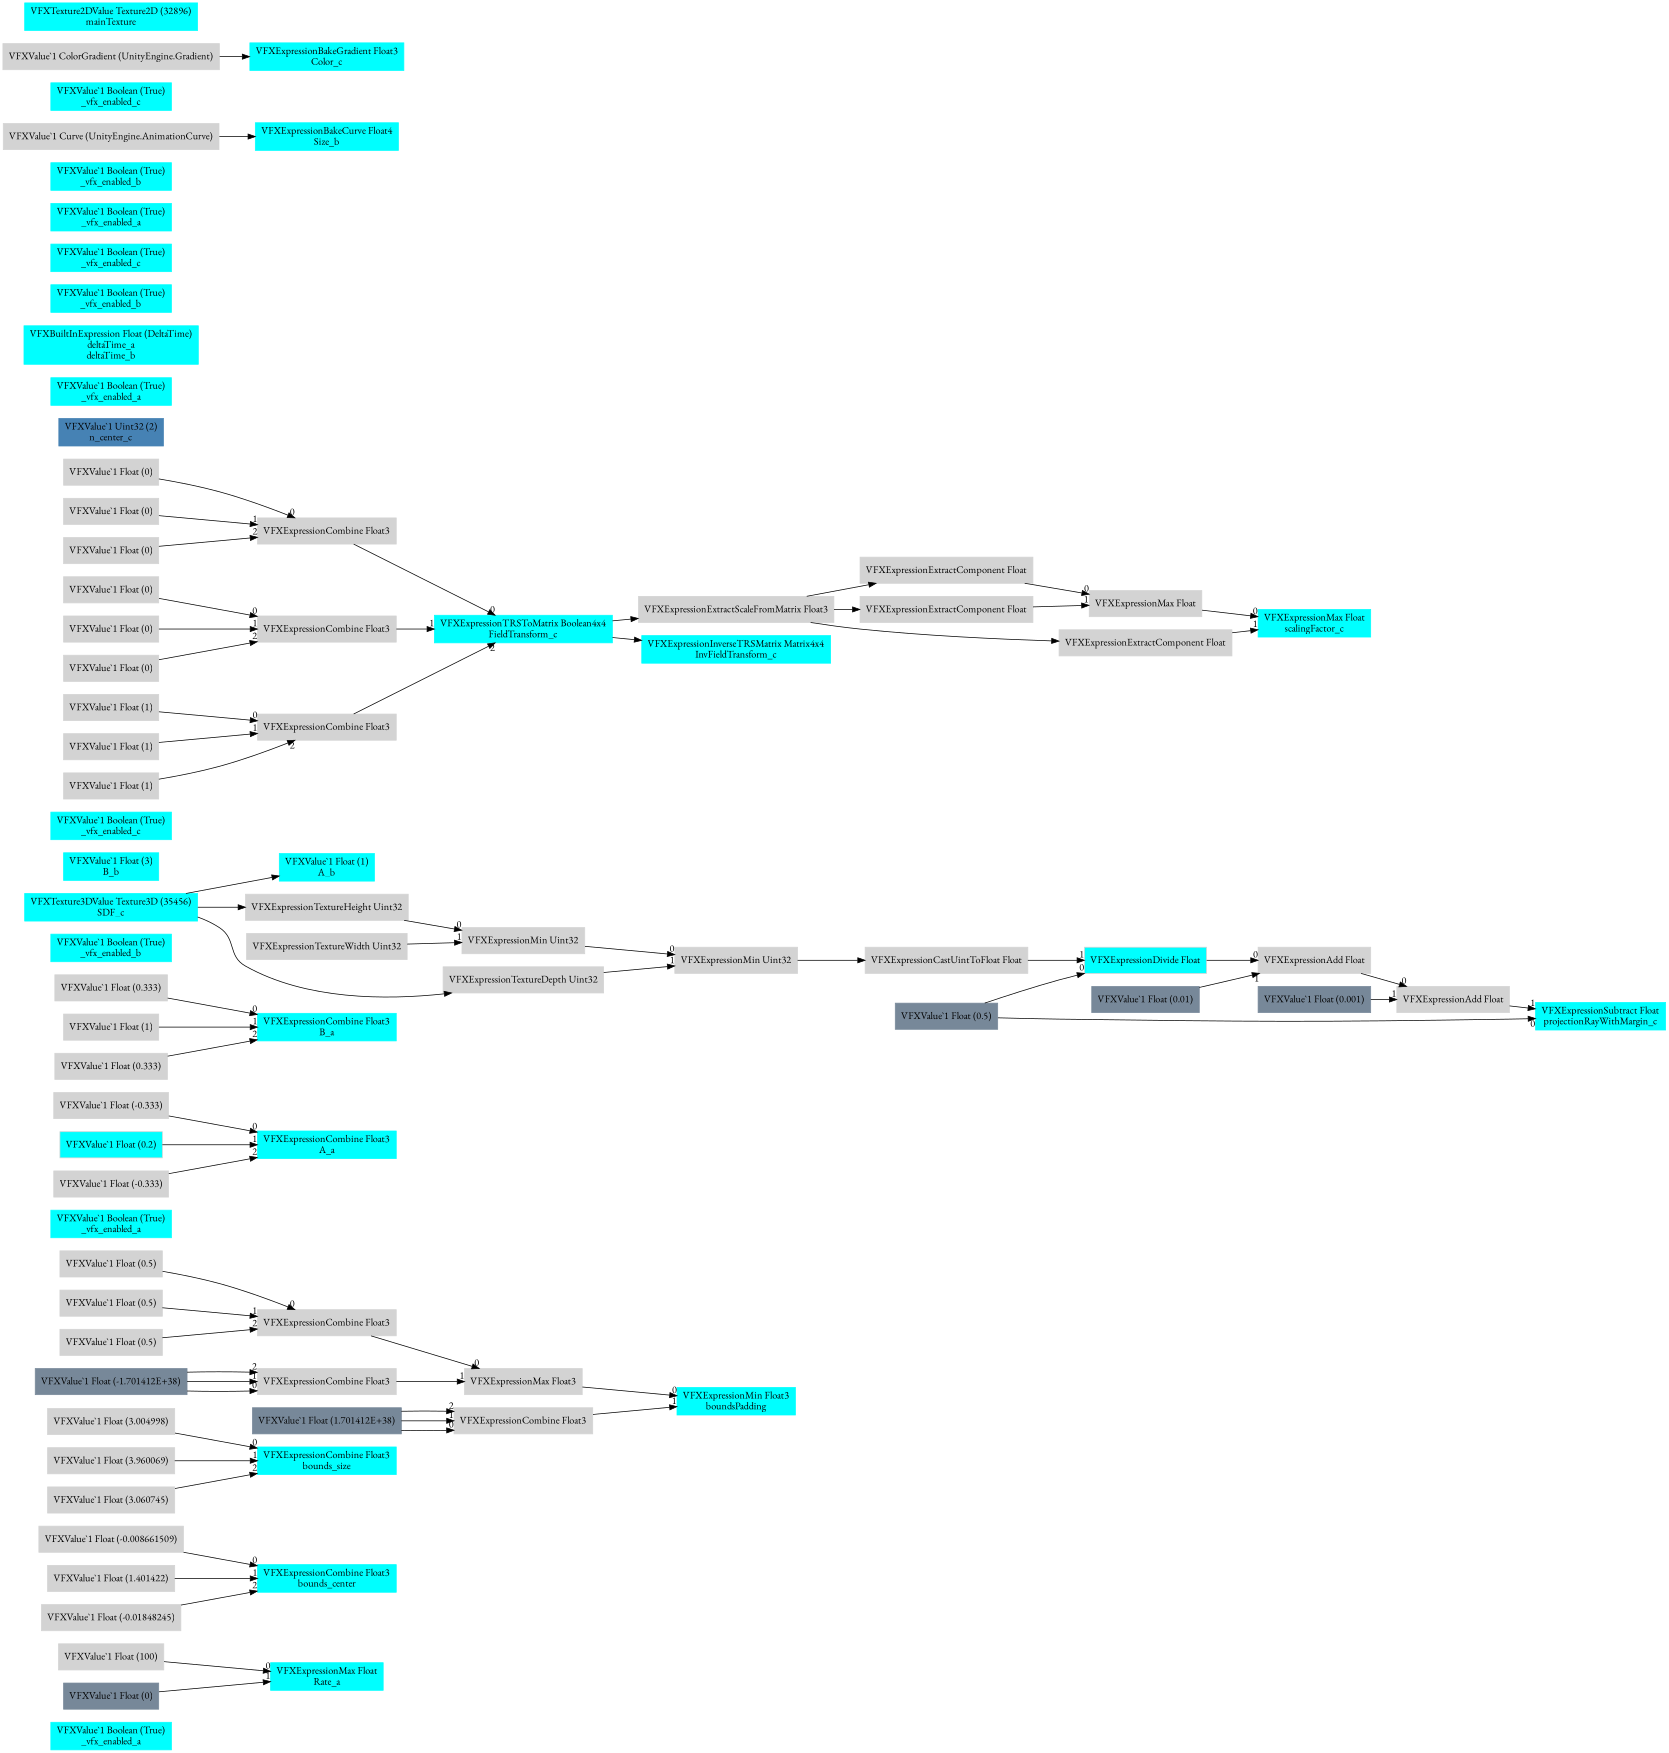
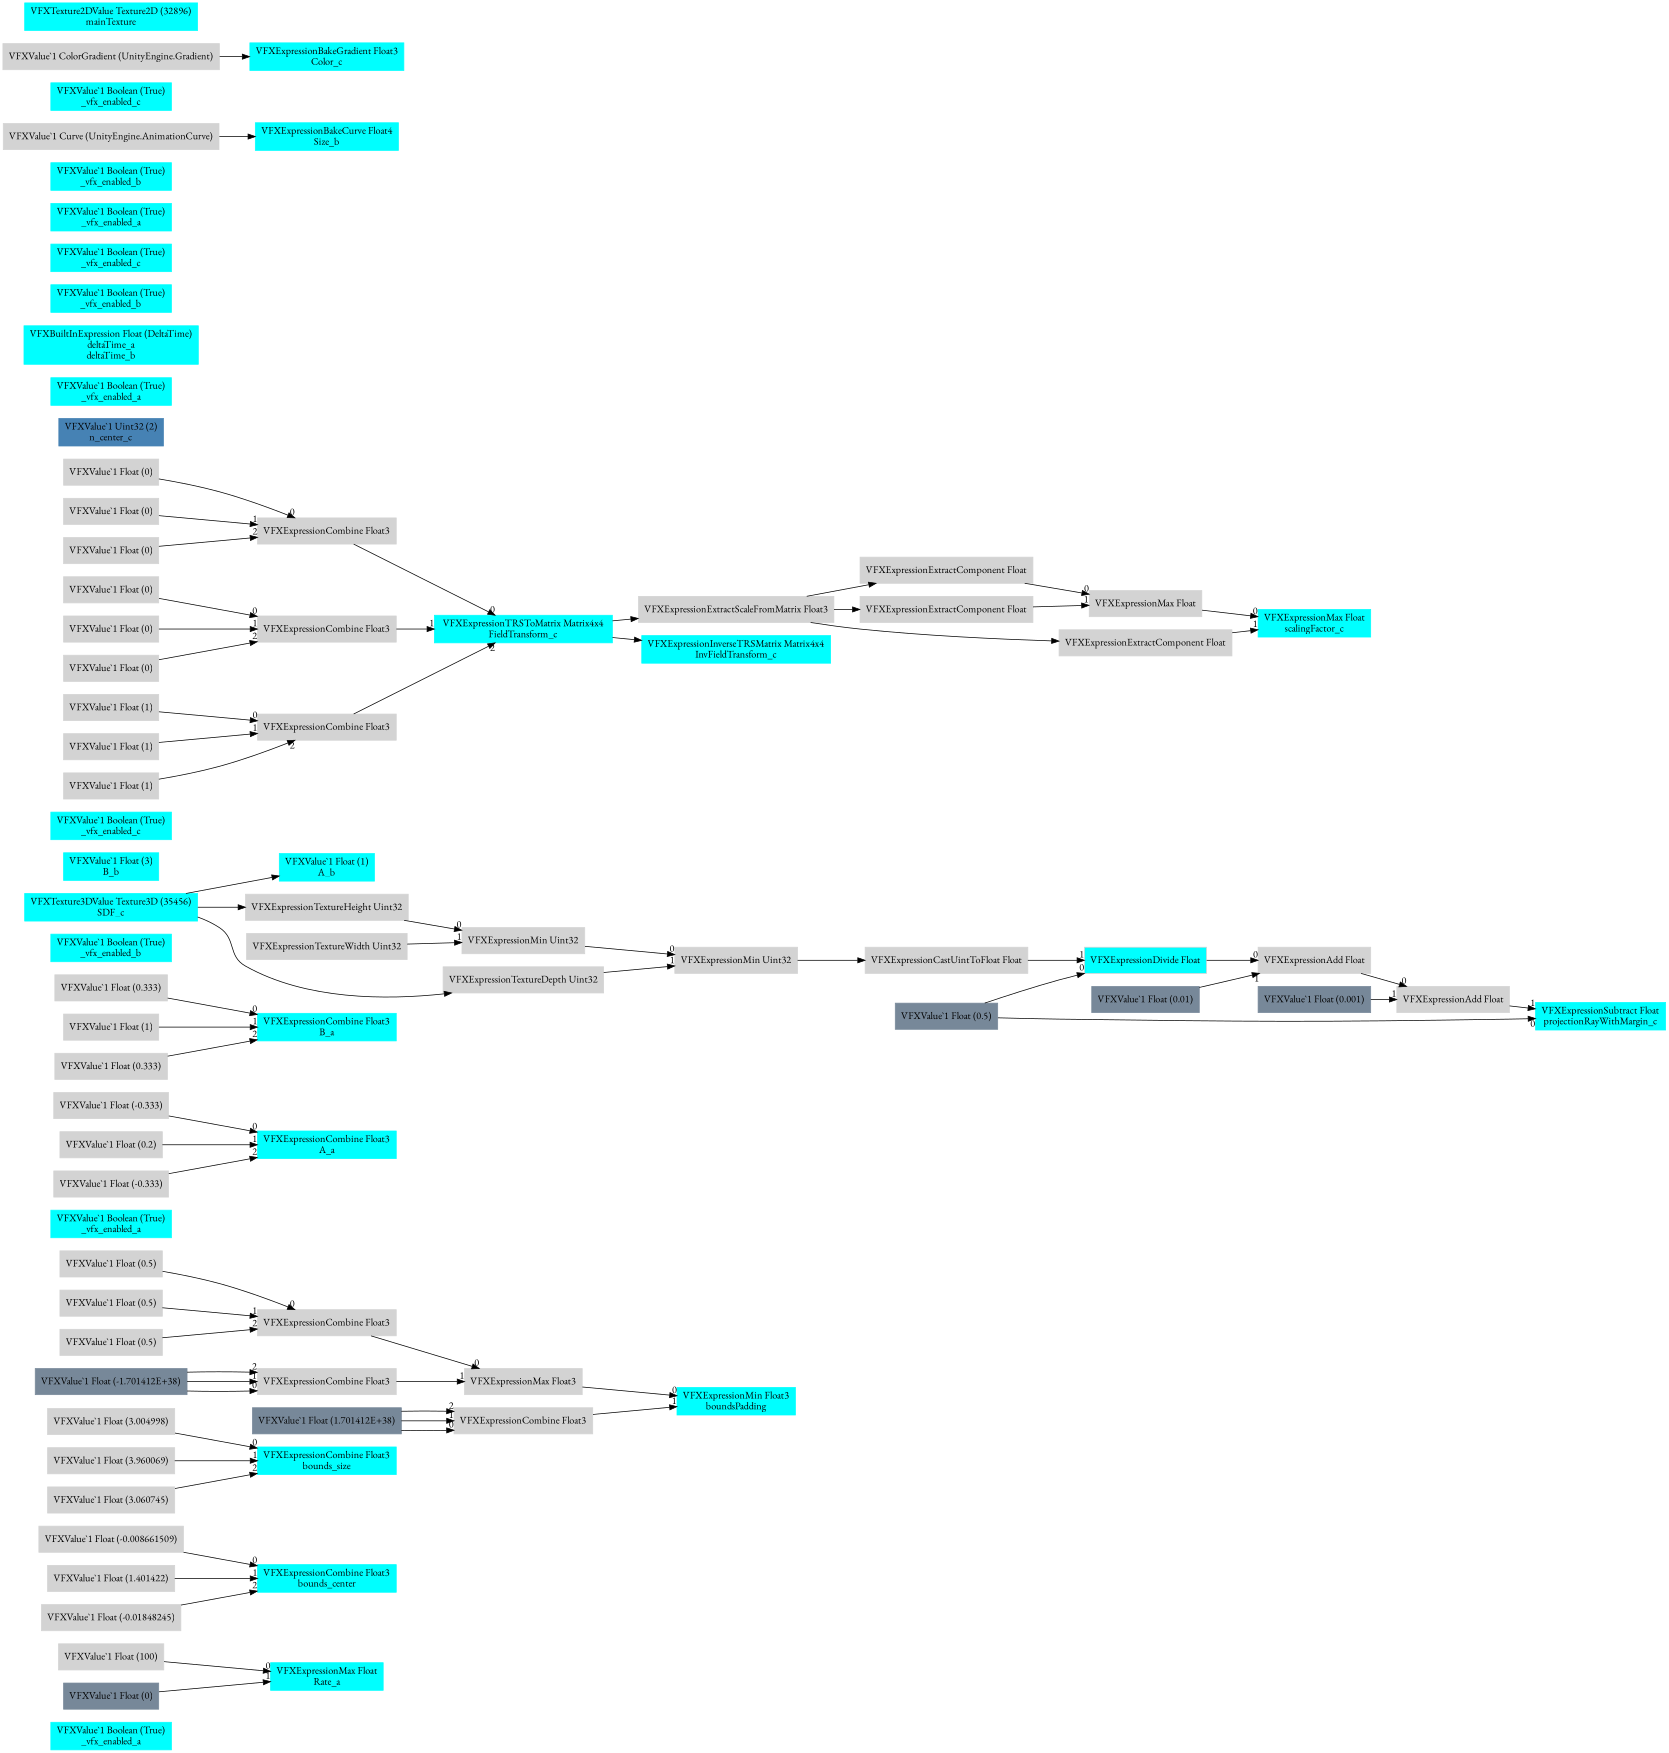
(523, 629) -> (523, 629)
(111, 1145) -> (111, 1145)
